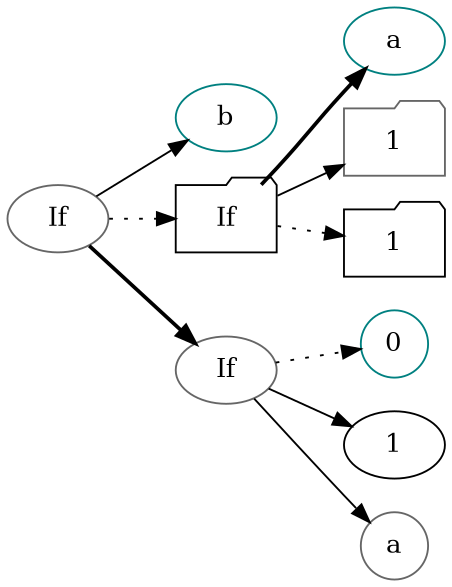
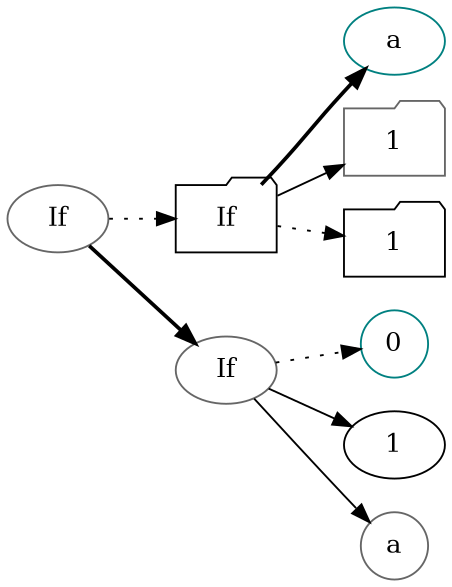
(226, 118) -> none
